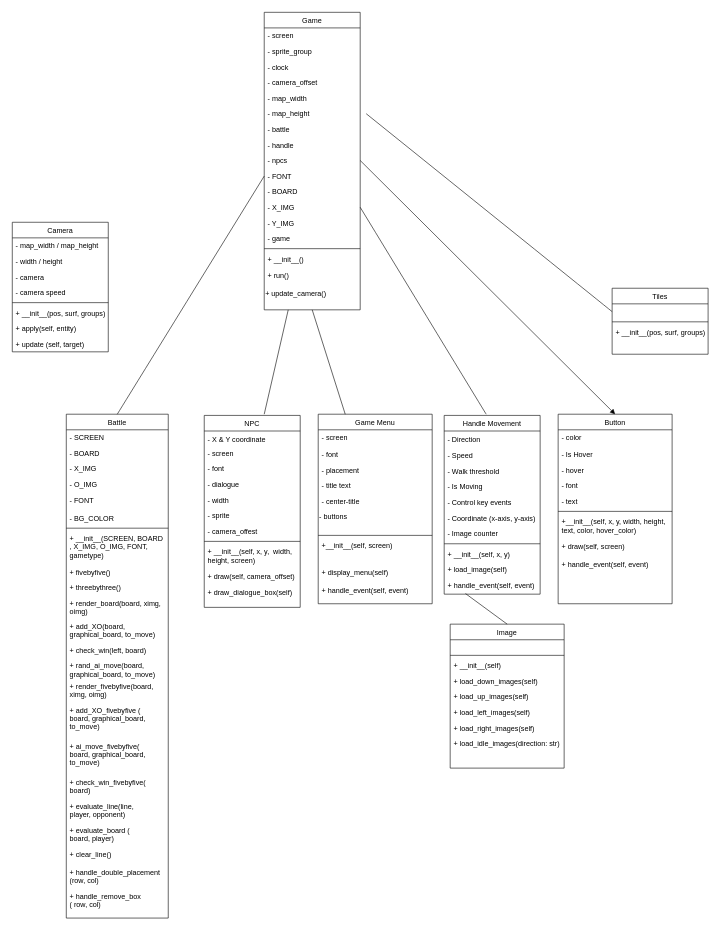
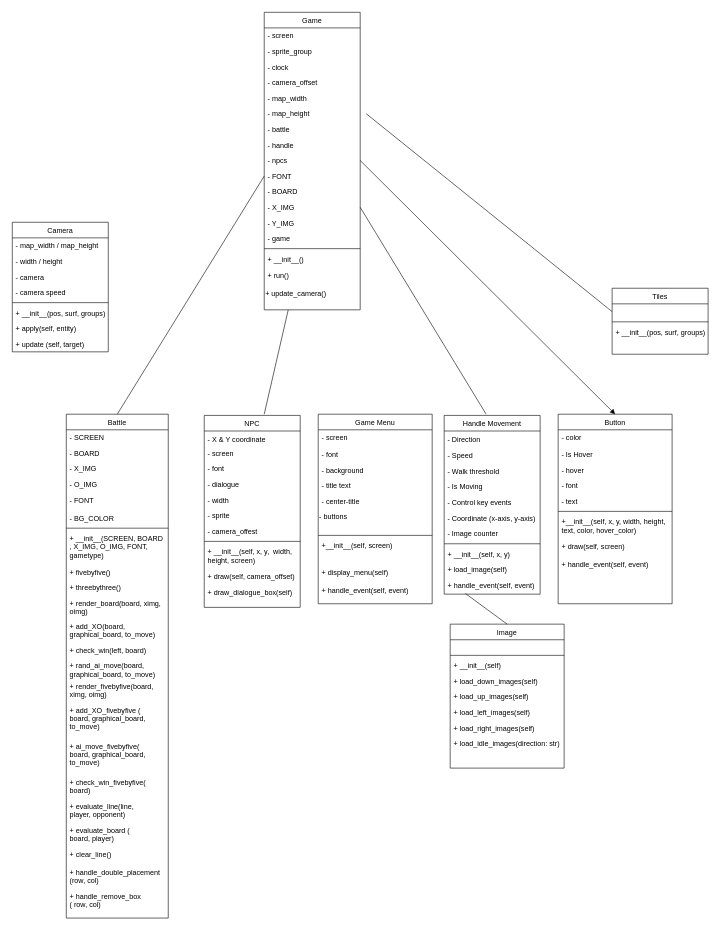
(329, 363) -> none
(342, 470) -> (345, 470)
